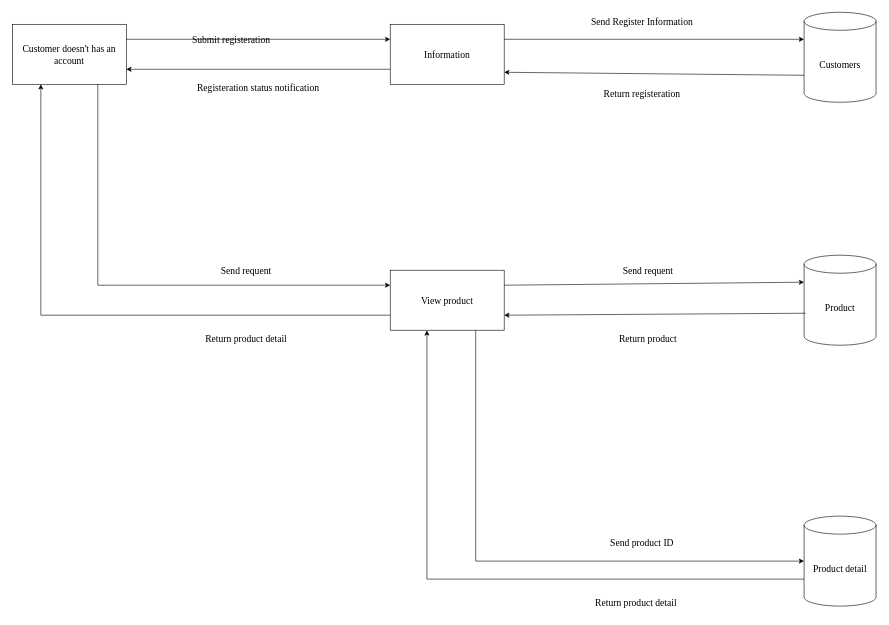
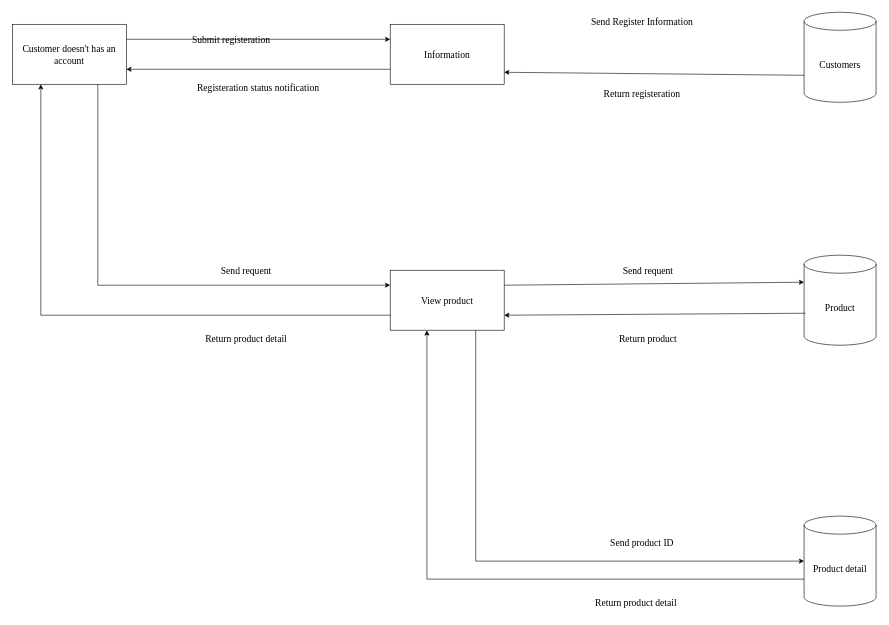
(798, 39) -> none
